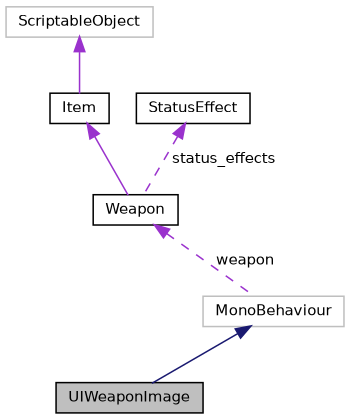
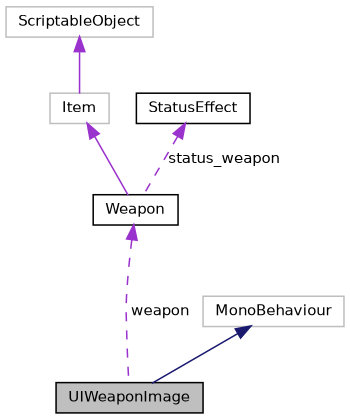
(80, 108) -> (80, 108)
(222, 159) -> (222, 159)
(211, 265) -> (126, 311)
